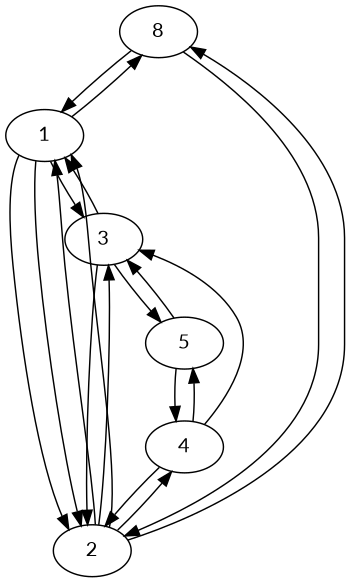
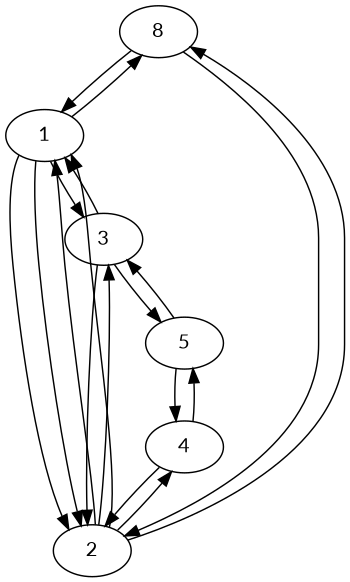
(239, 323) -> none
